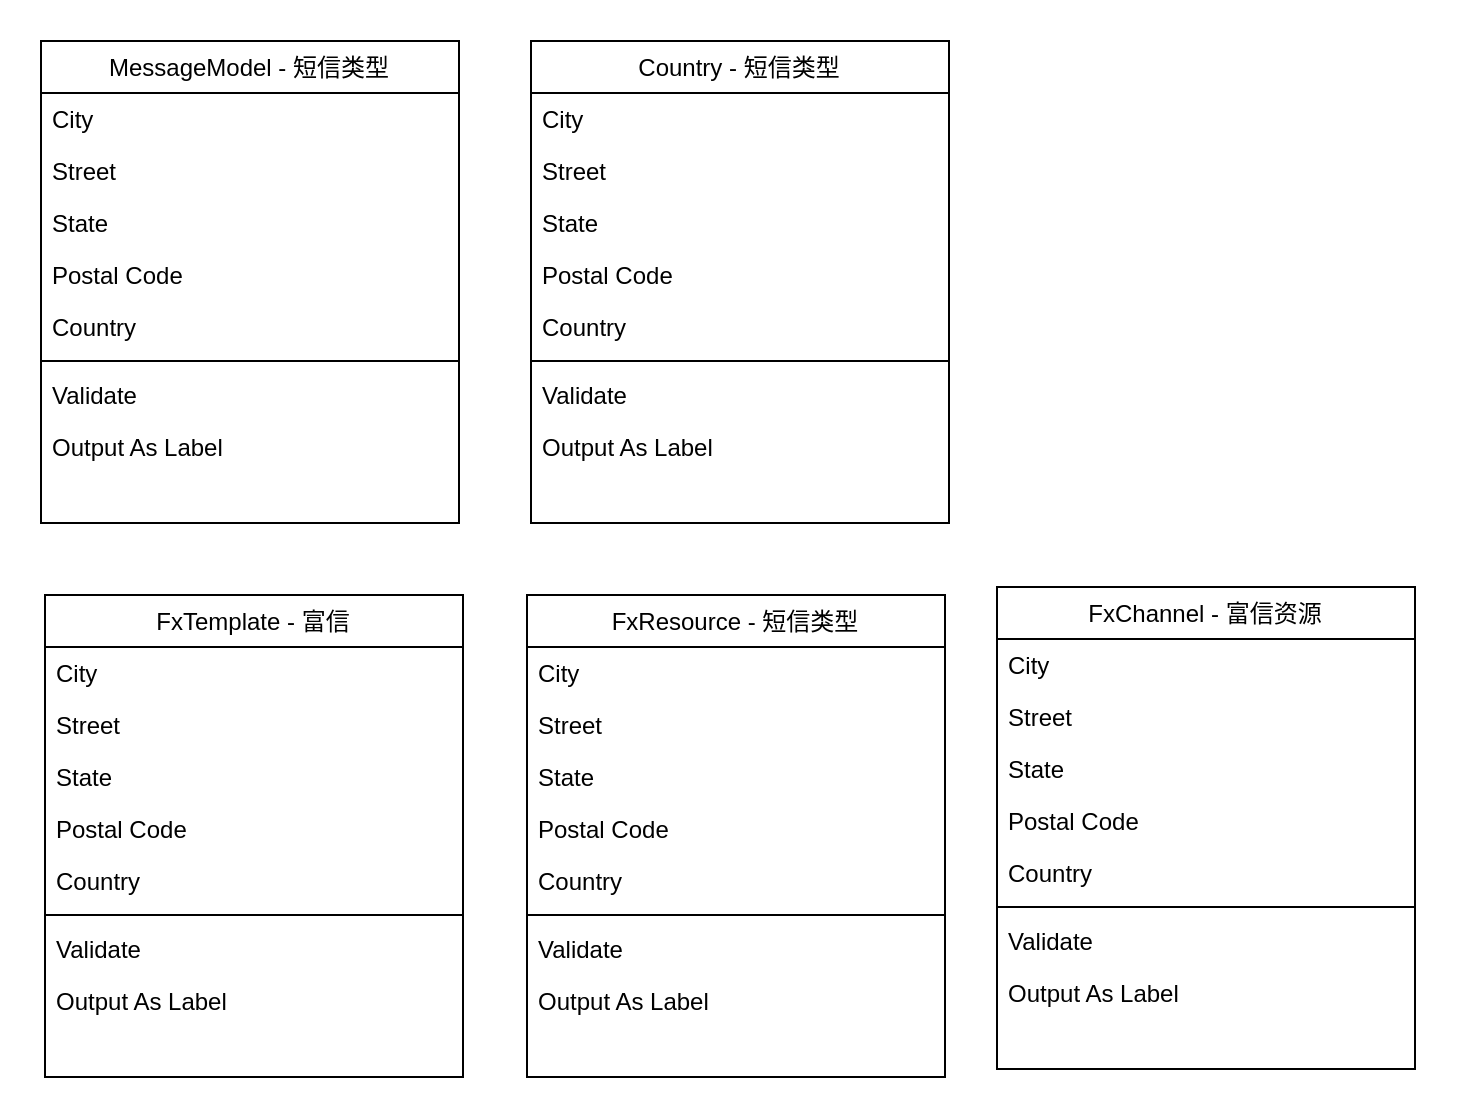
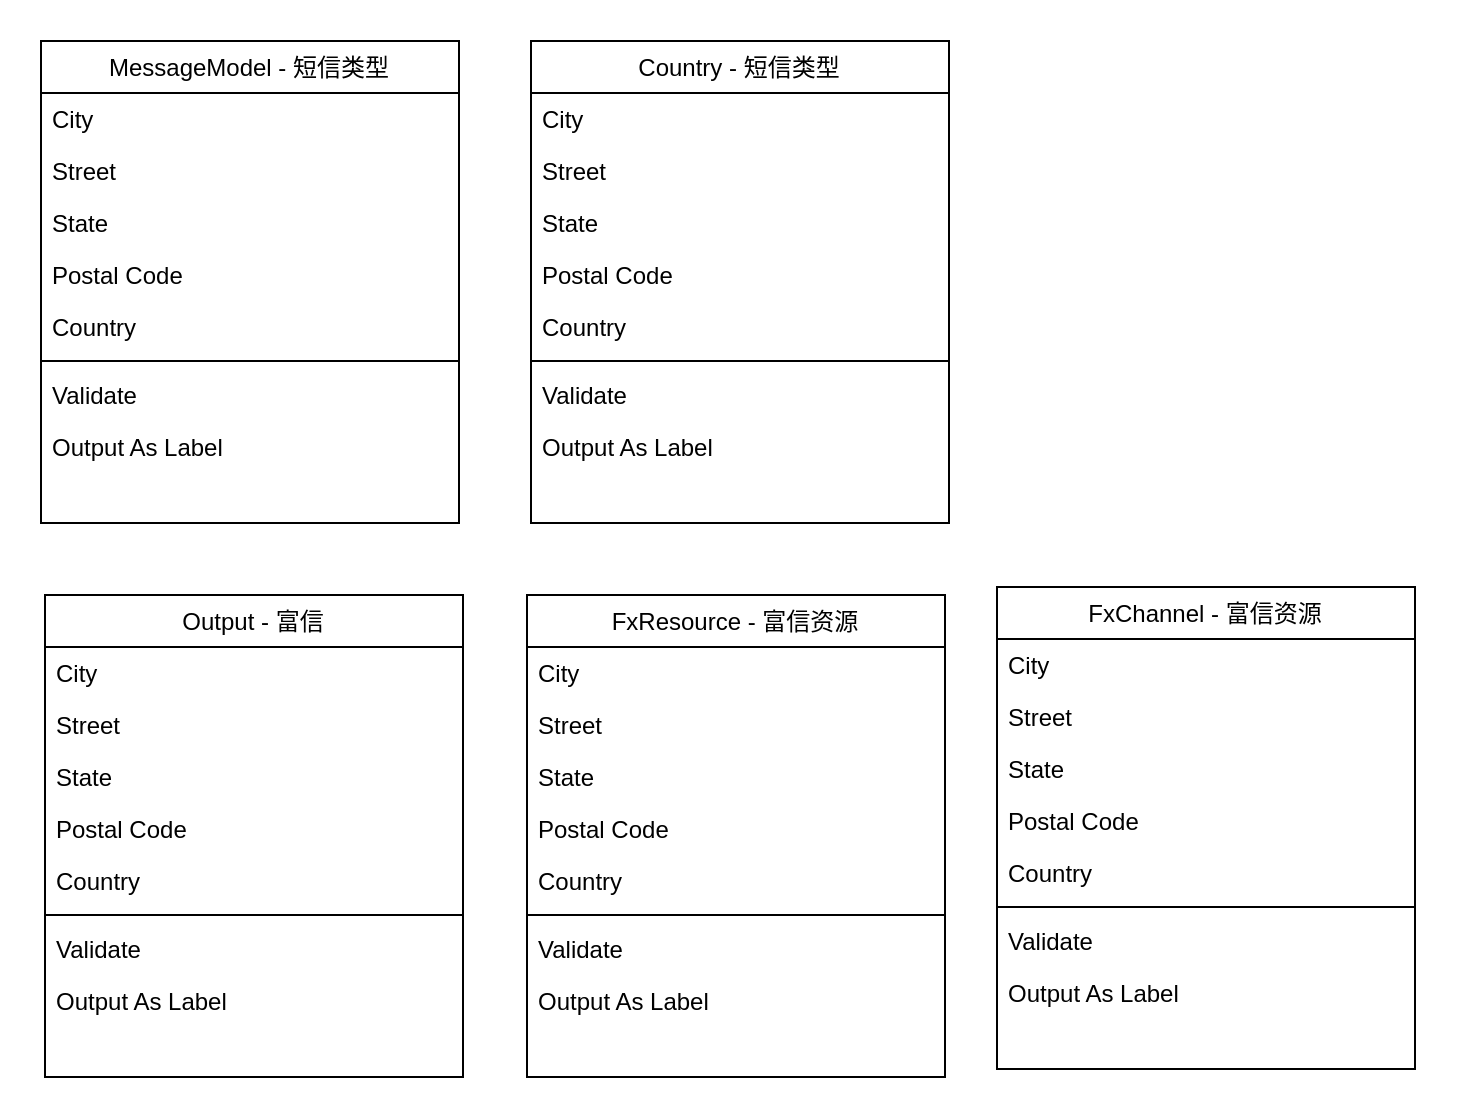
(253, 622) -> (253, 622)
(735, 622) -> (735, 622)
